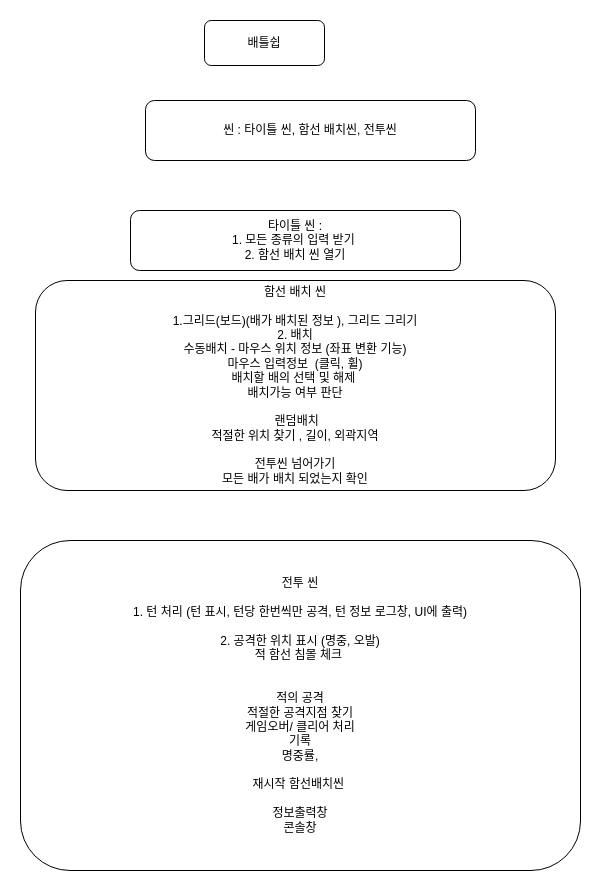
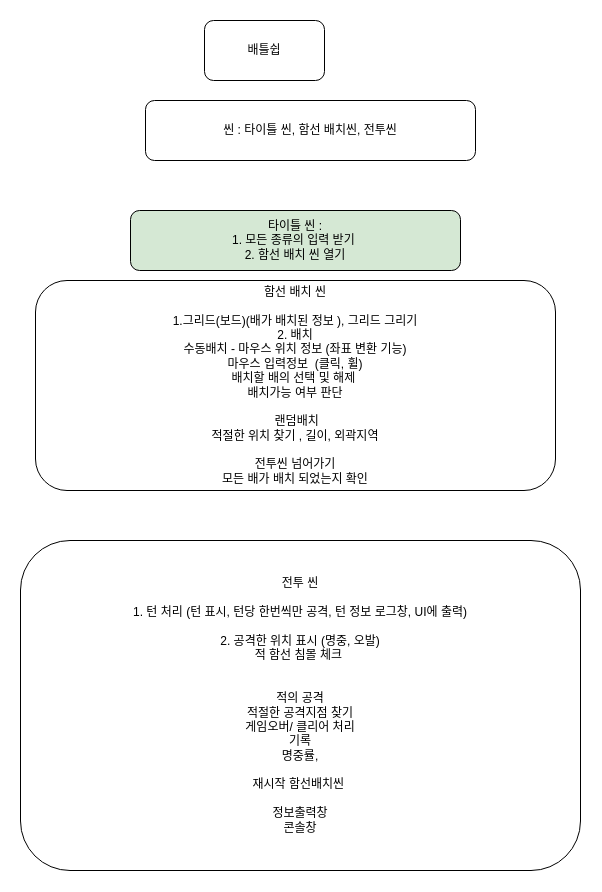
(265, 43) -> (265, 51)
(296, 241) -> (296, 241)
